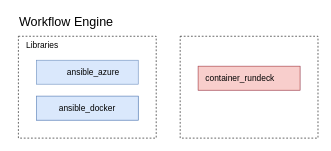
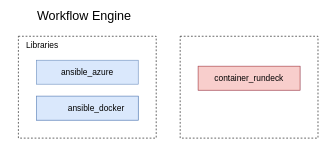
(66, 21) -> (84, 15)
(93, 72) -> (87, 72)
(240, 78) -> (249, 78)
(87, 108) -> (96, 108)
